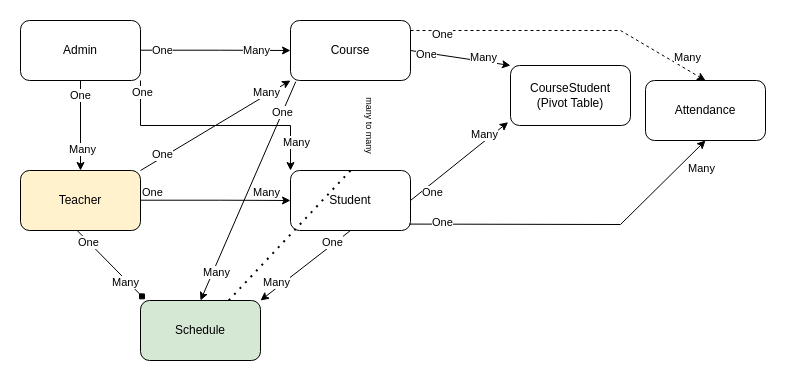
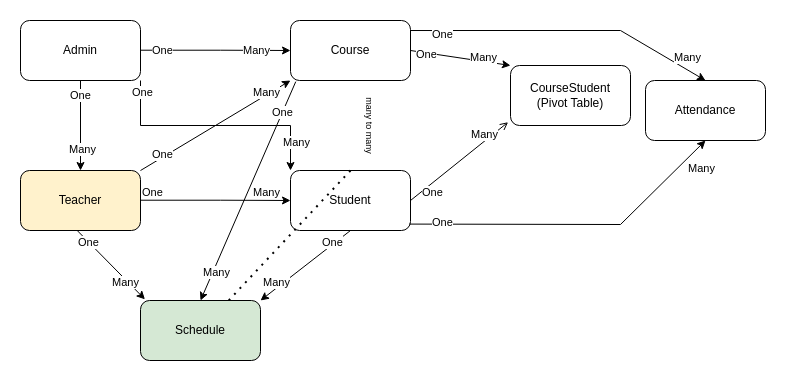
(583, 31) -> (583, 31)
(502, 127) -> (503, 126)
(139, 293) -> (139, 293)
